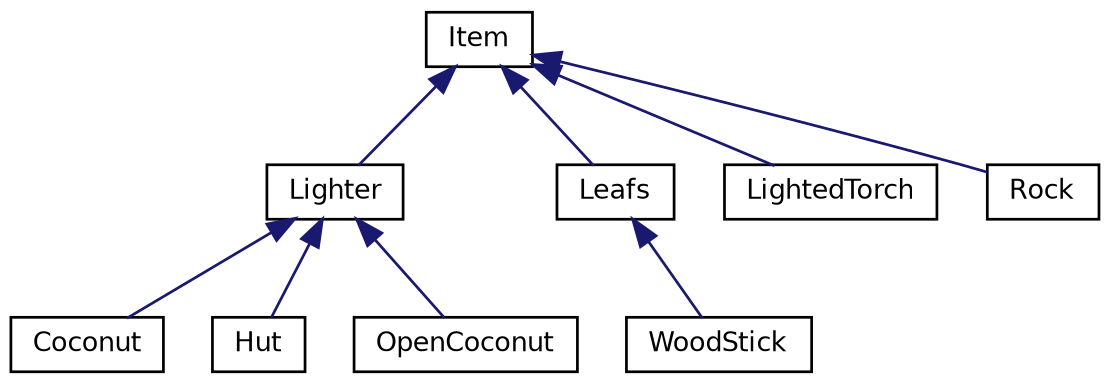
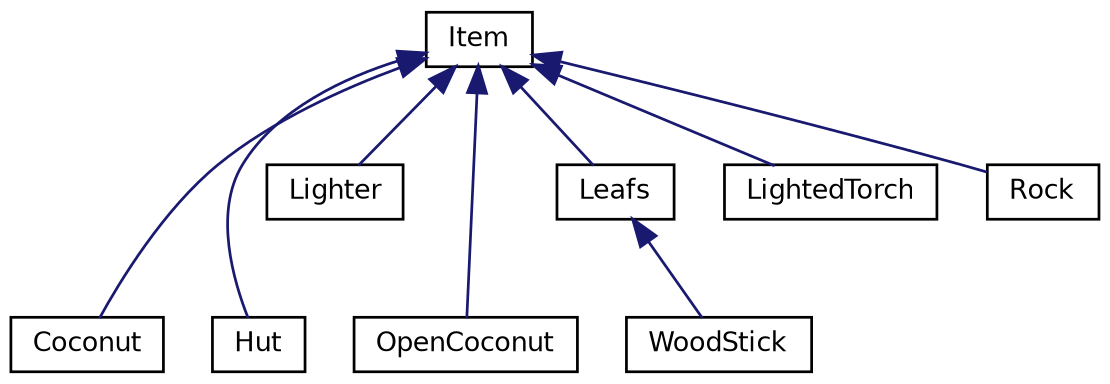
(199, 275) -> (223, 161)
(410, 279) -> (472, 206)
(290, 281) -> (239, 173)
